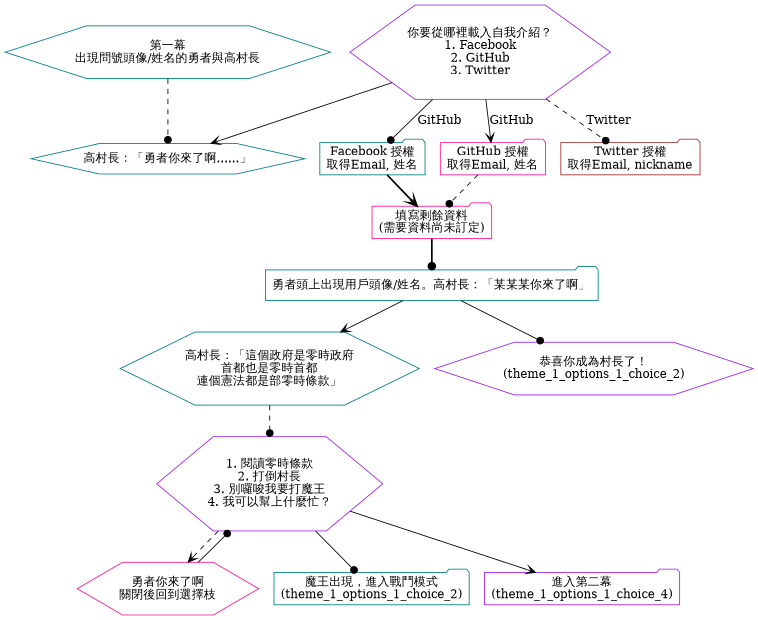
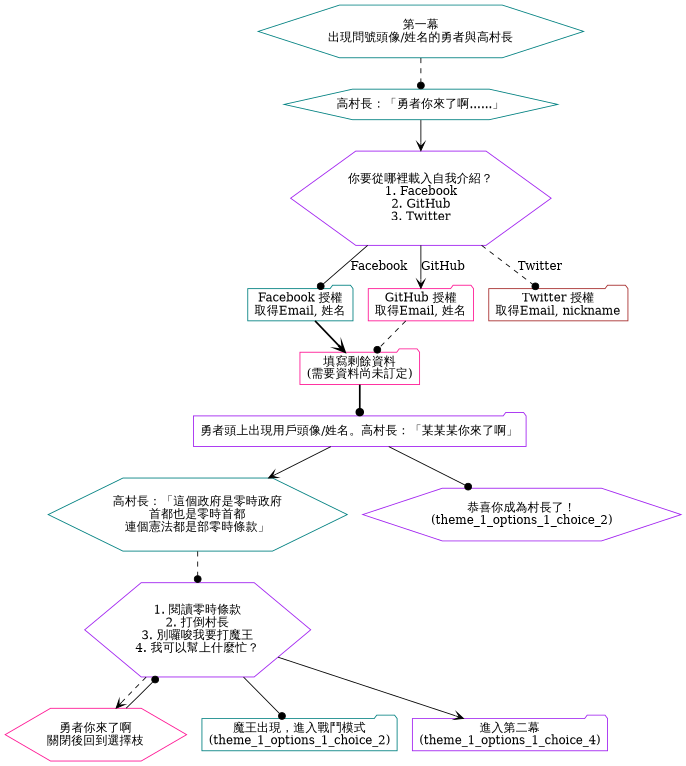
(306, 112) -> (421, 131)
(439, 121) -> (379, 267)
(432, 285) -> (360, 431)
